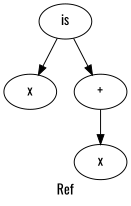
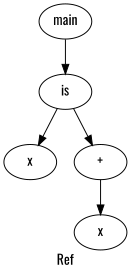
none -> (65, 21)
